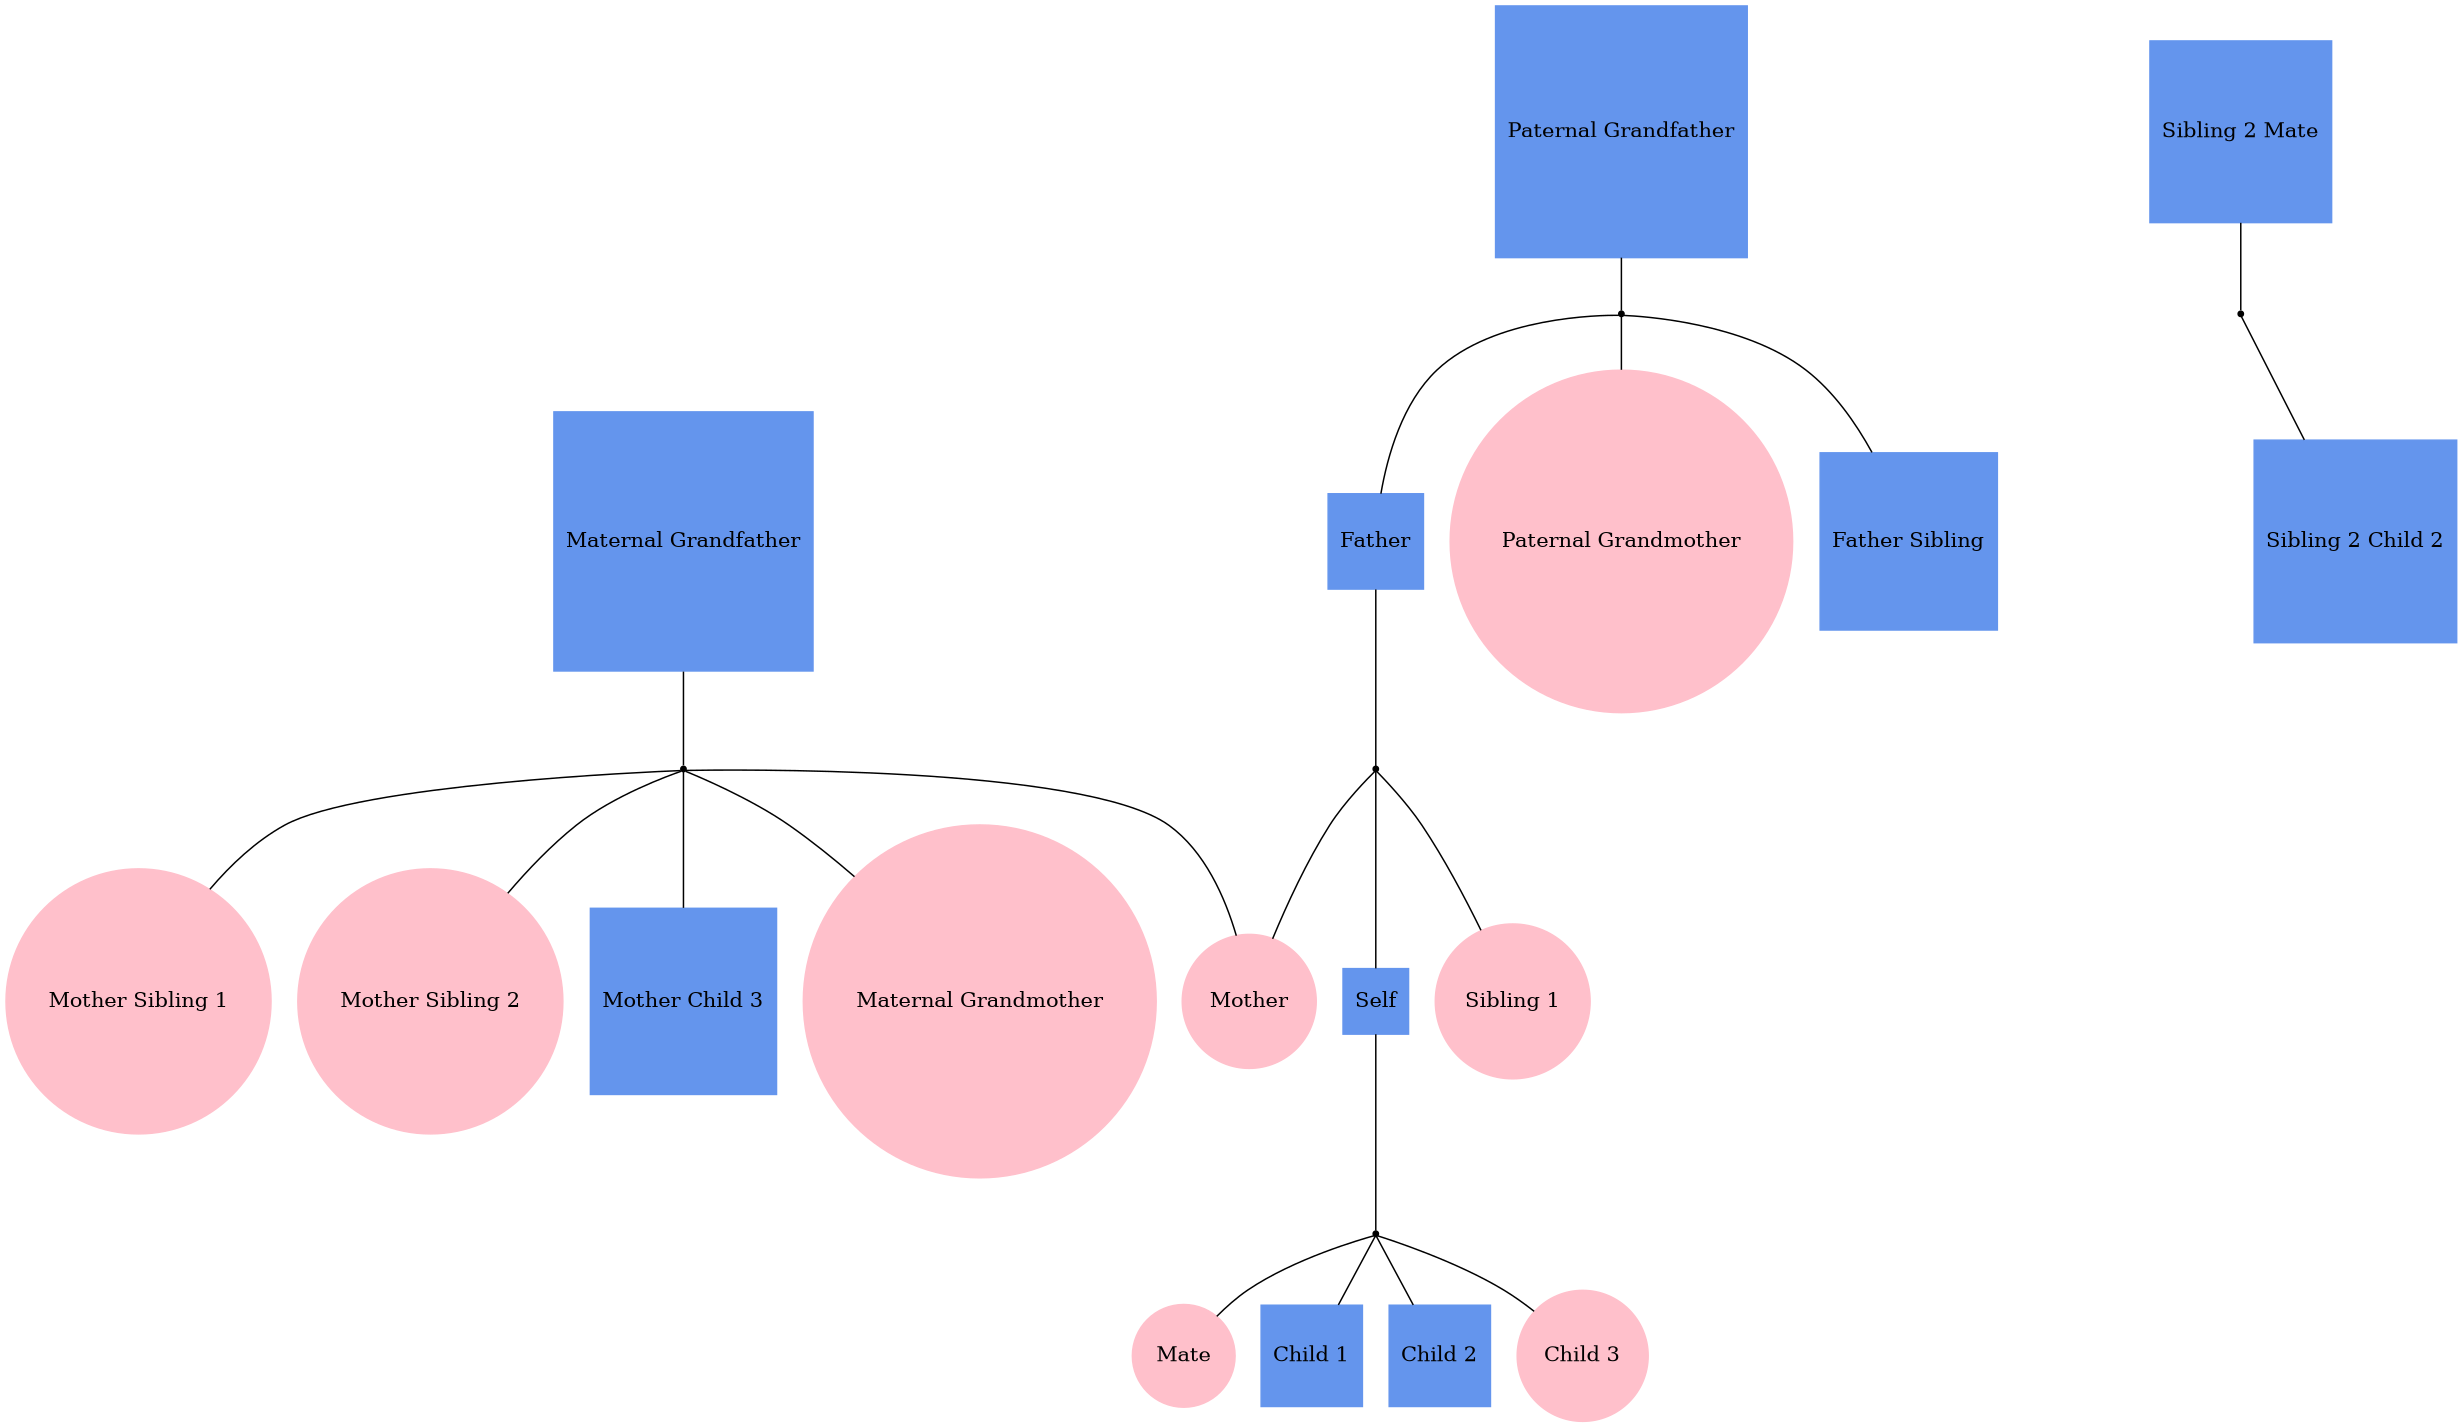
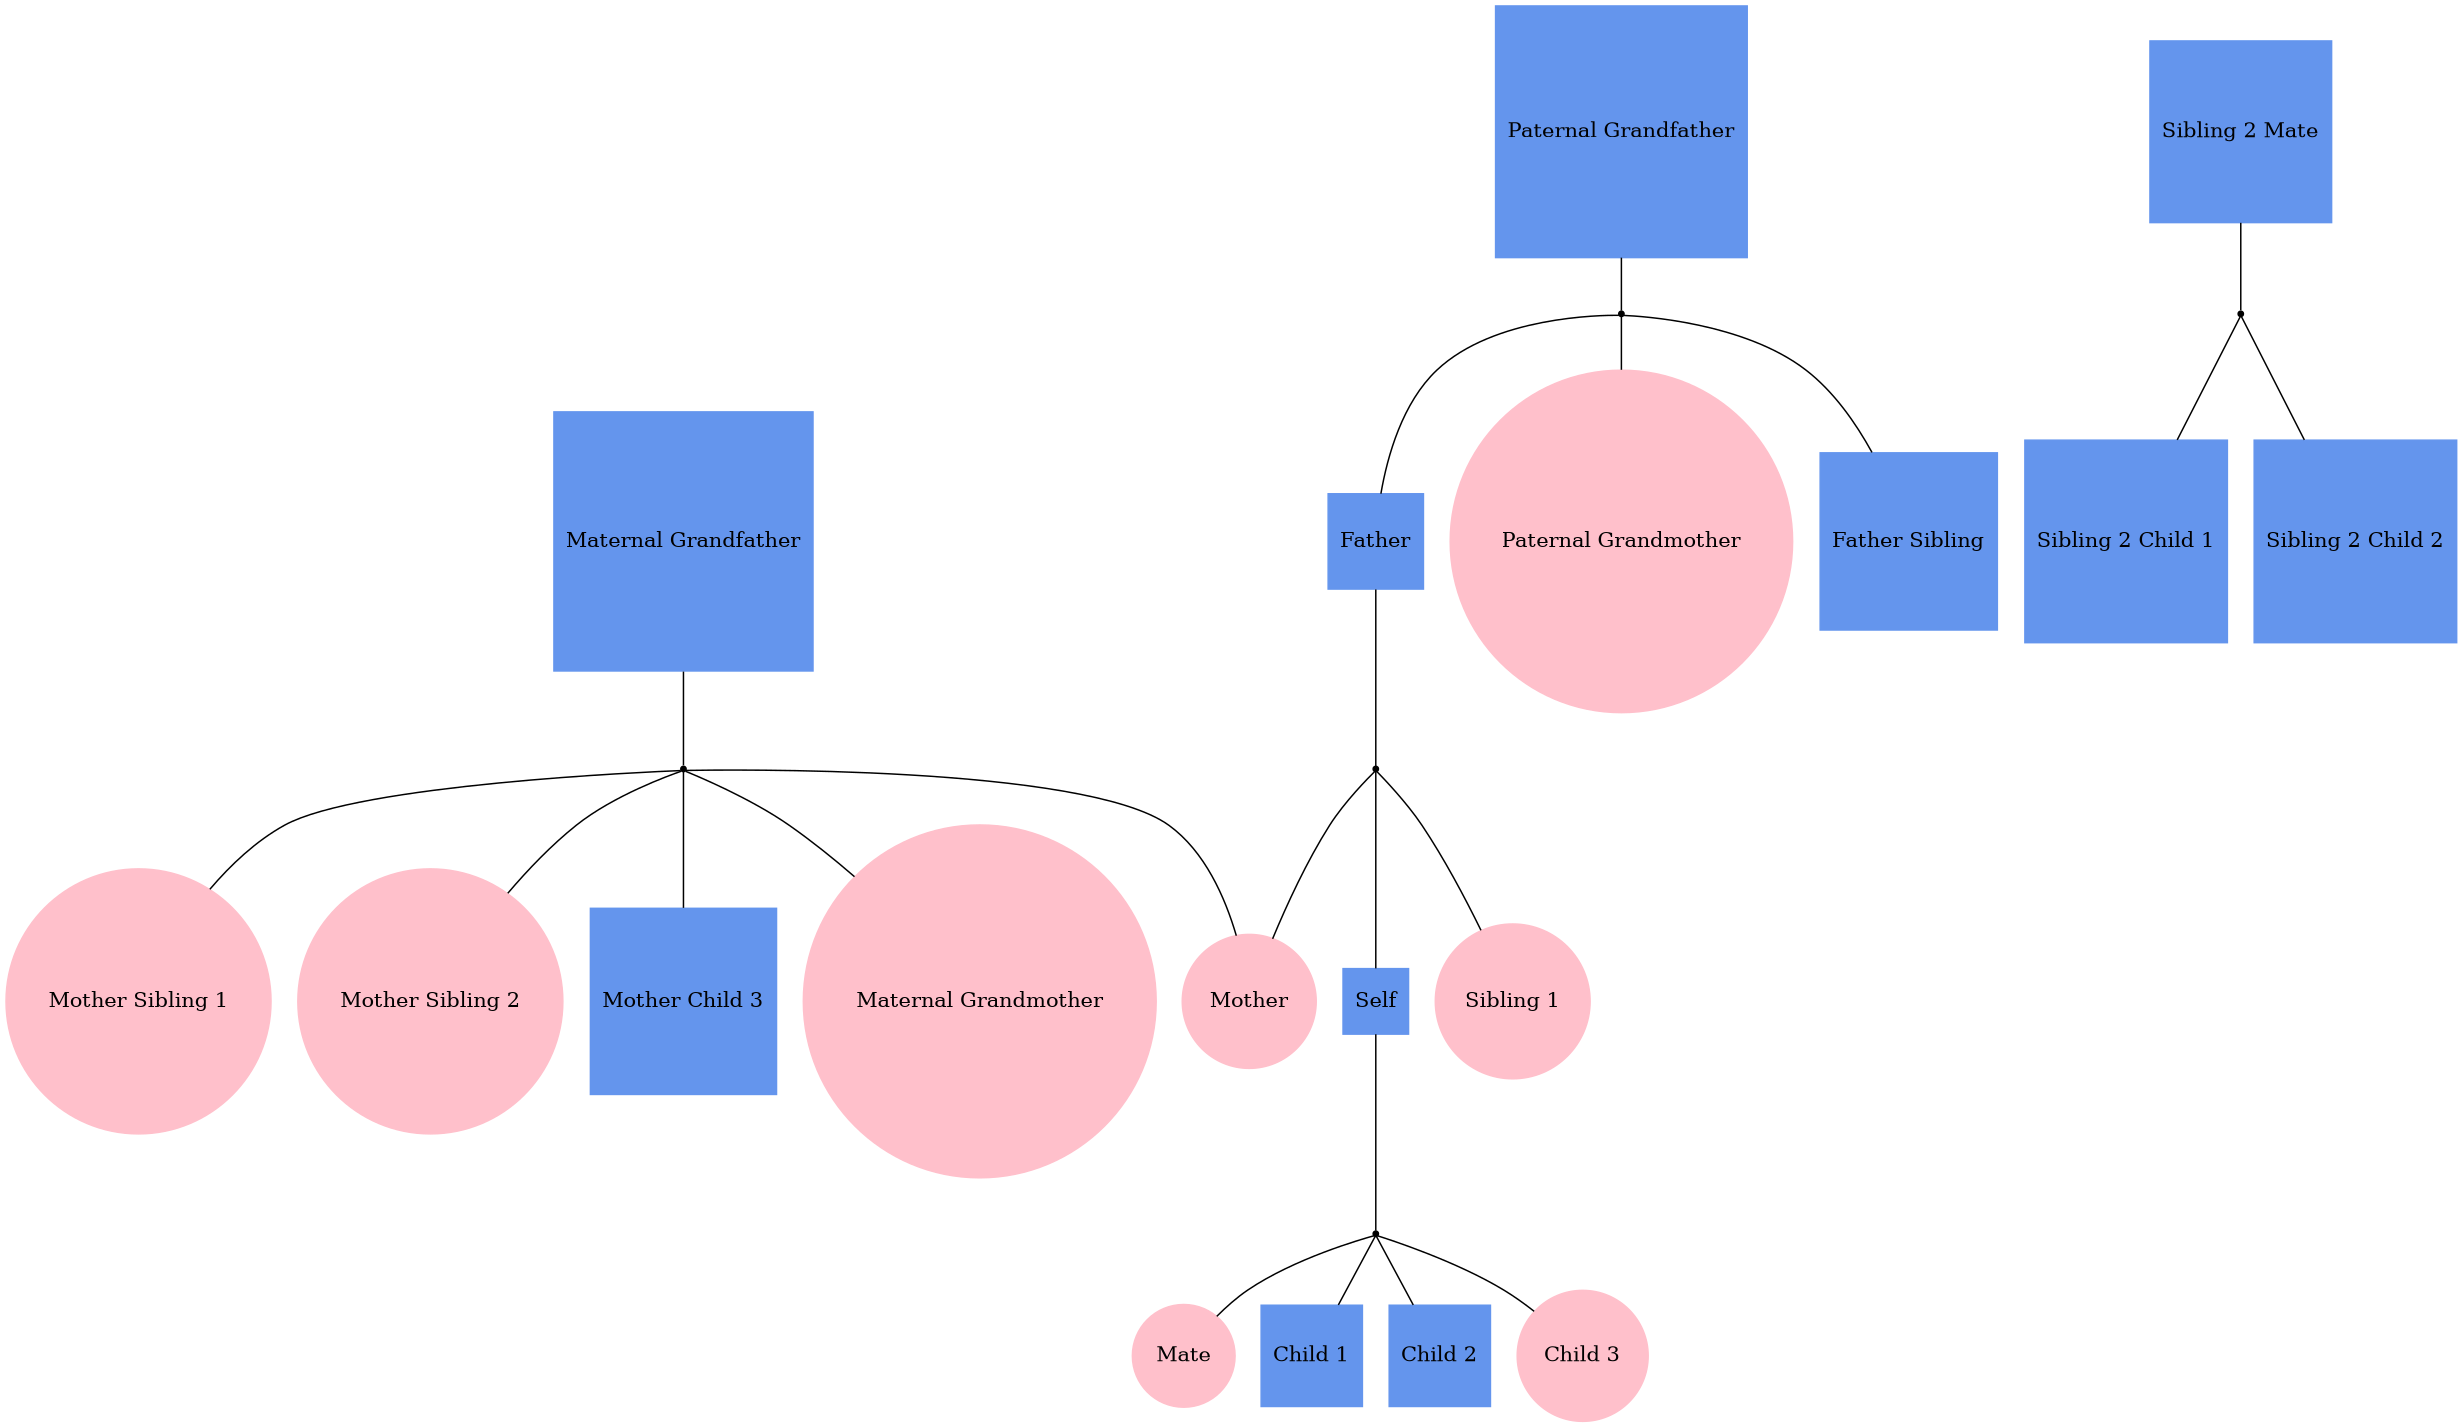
none -> (2126, 541)
